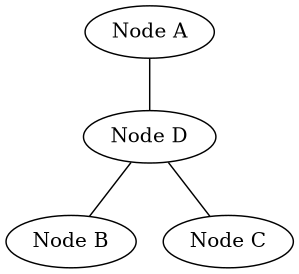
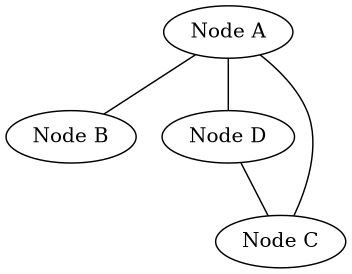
none -> (312, 128)
(110, 189) -> (150, 84)
